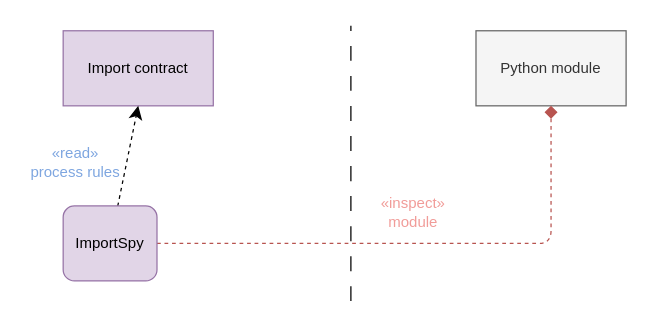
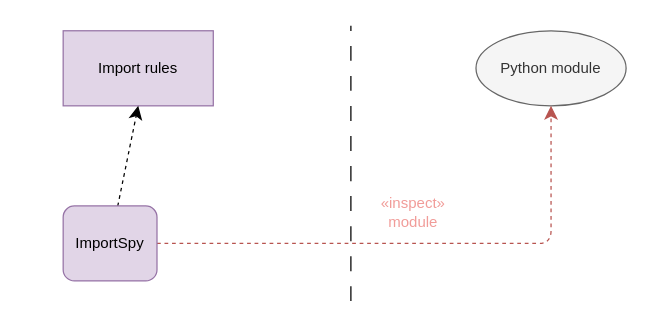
(138, 68) -> (138, 68)
(551, 68) -> (551, 68)
(551, 119) -> (551, 117)
(76, 162) -> none
